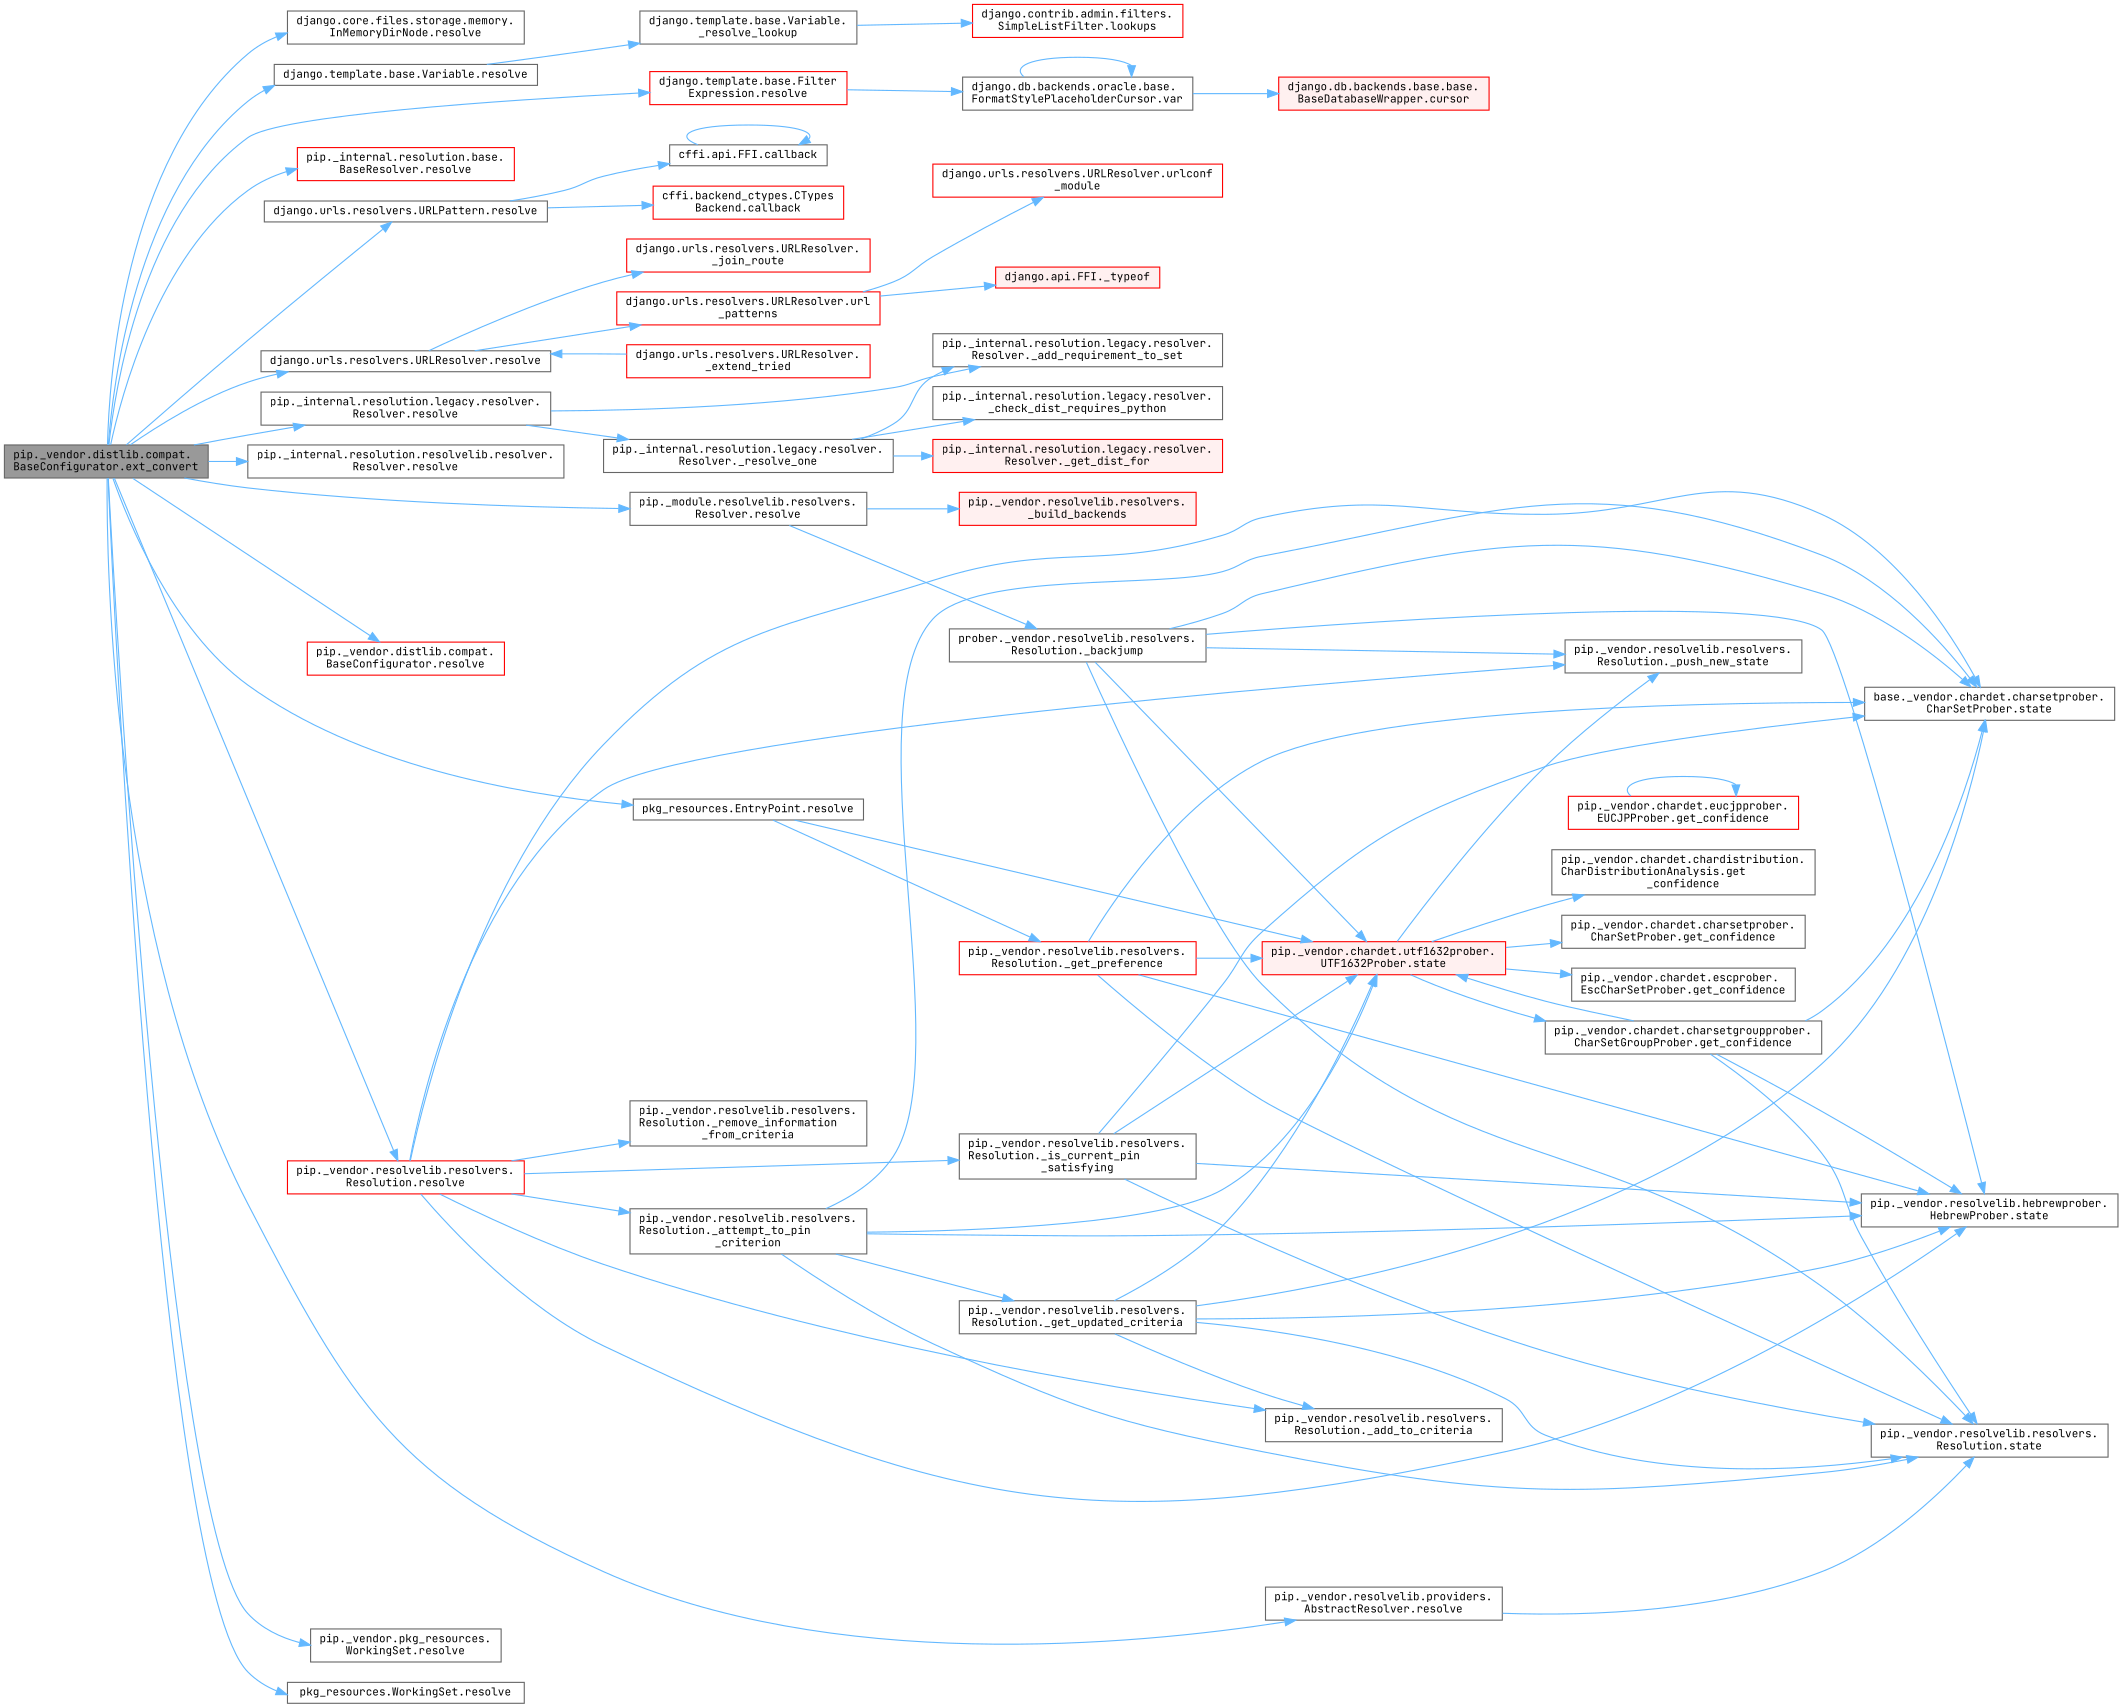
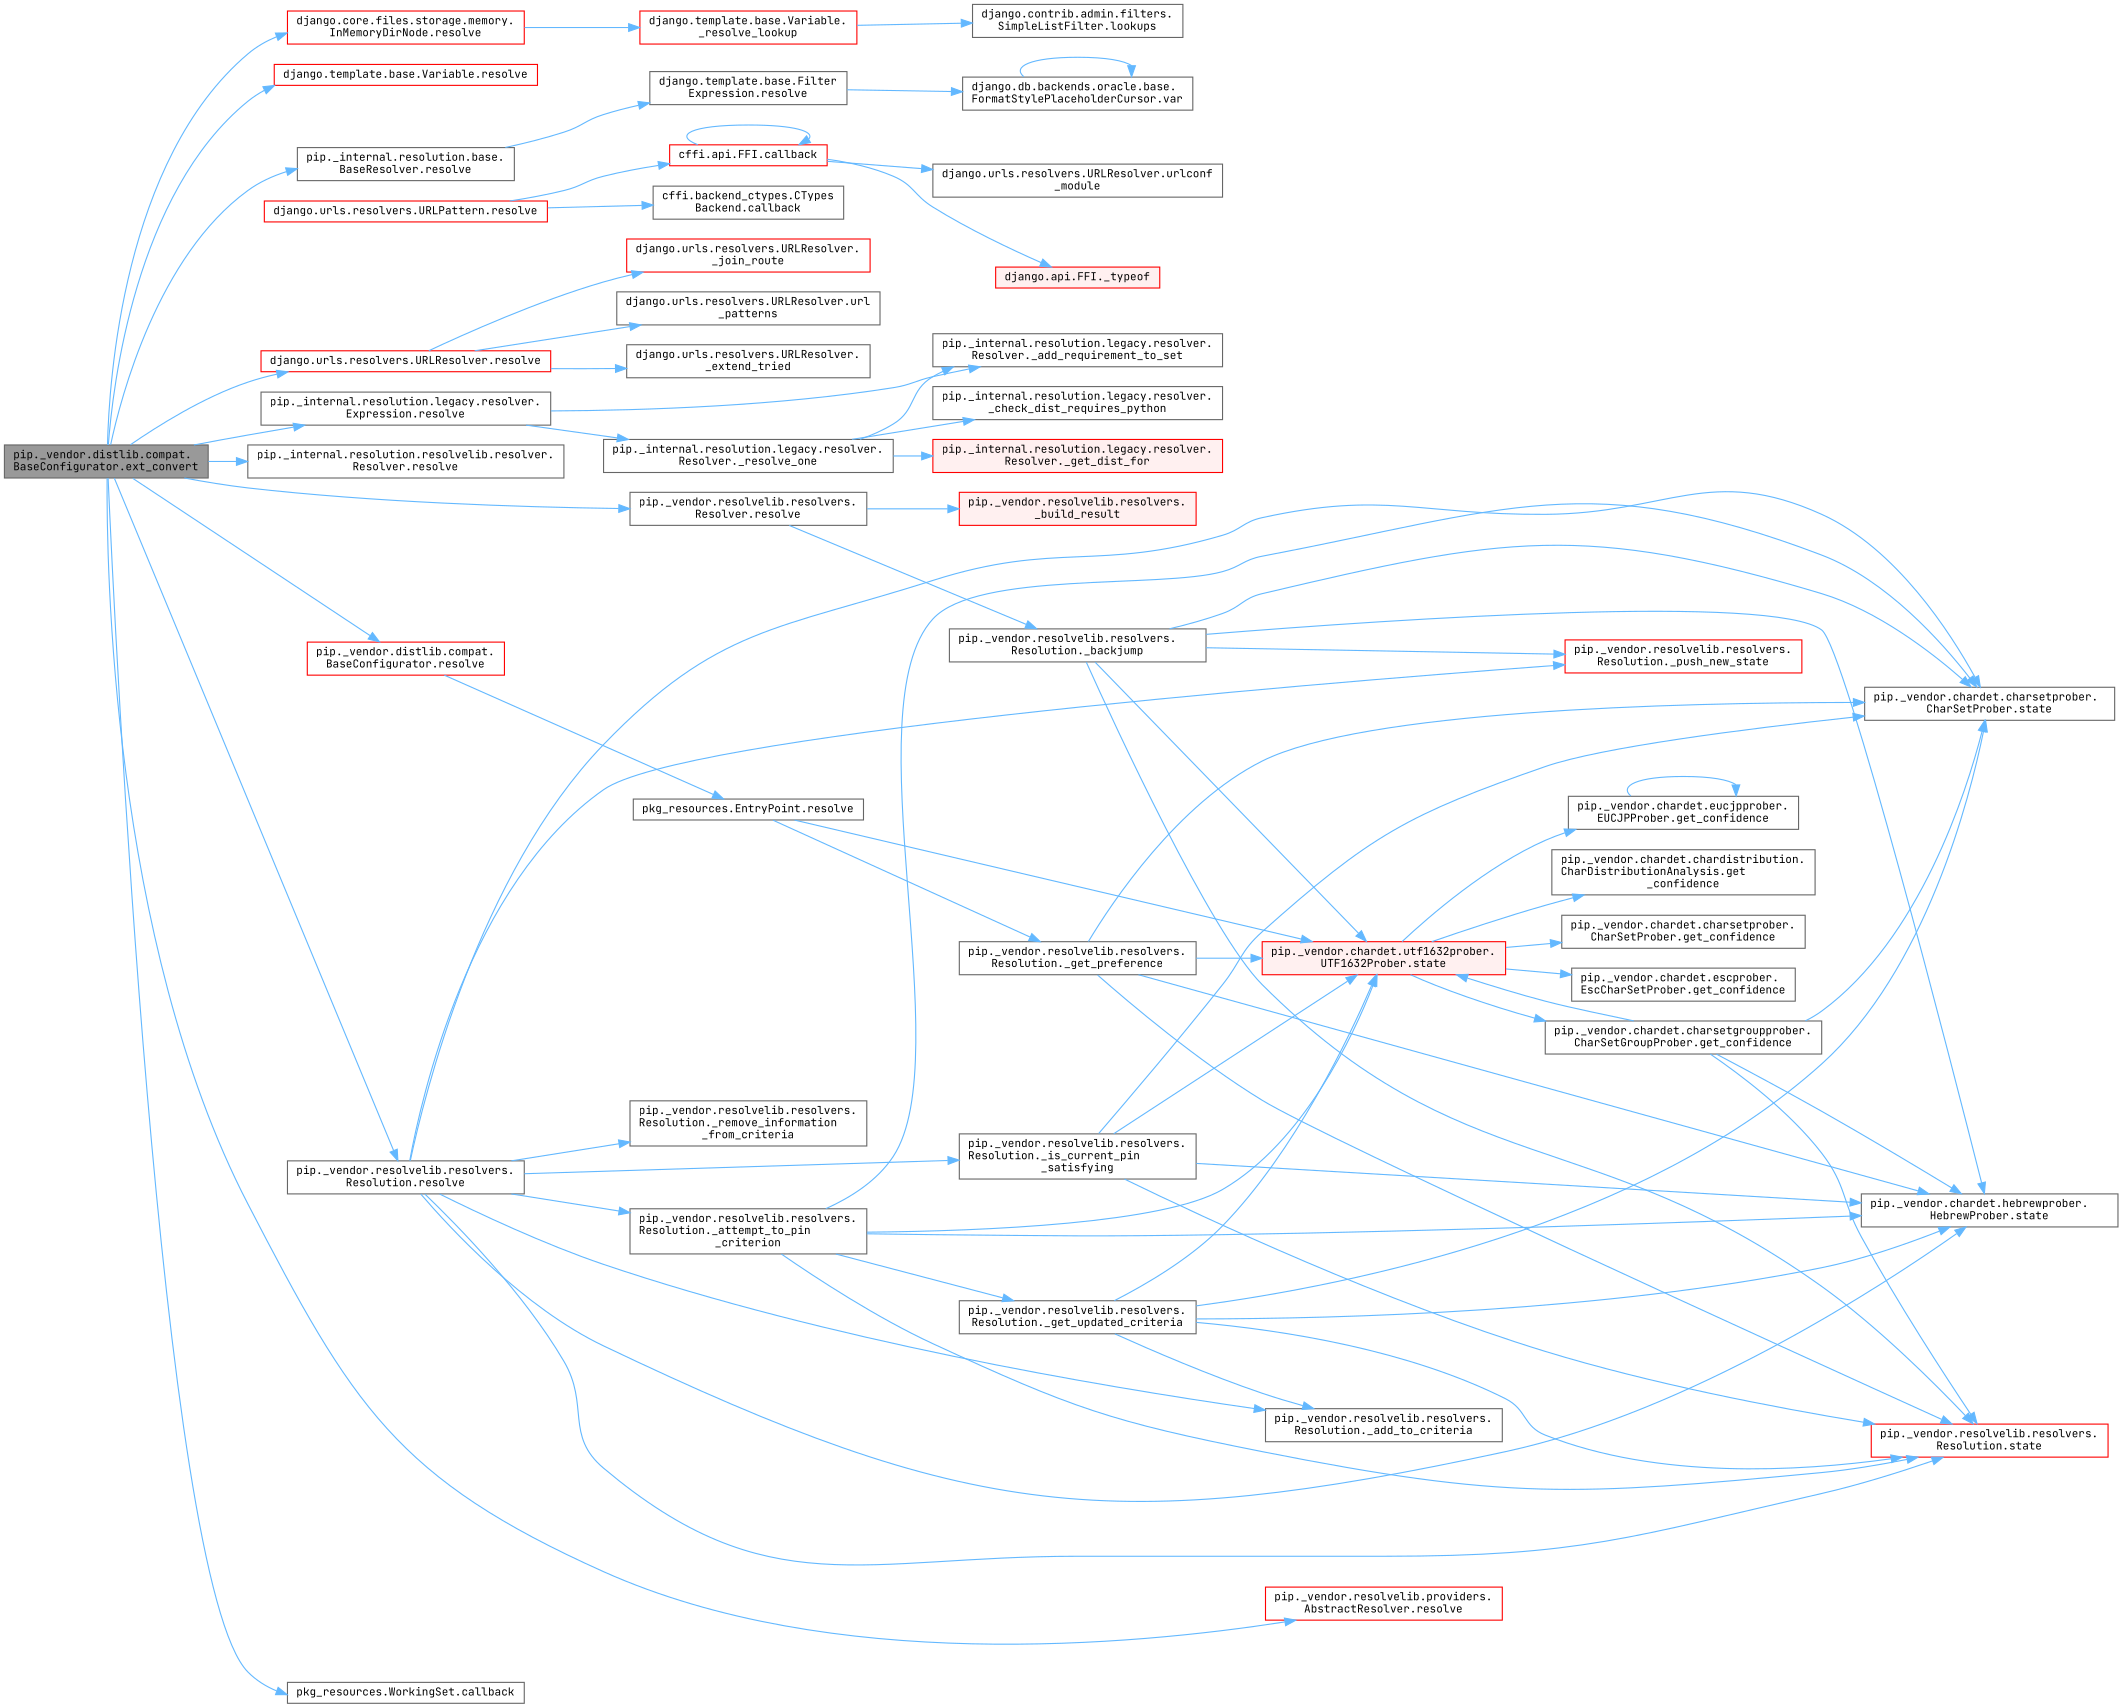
(1078, 21) -> (1078, 21)
(406, 28) -> (406, 28)
(748, 28) -> (748, 28)
(558, 55) -> (576, 28)
(406, 75) -> (406, 75)
(748, 88) -> (748, 88)
(1384, 94) -> none
(270, 129) -> (573, 129)
(748, 155) -> (748, 155)
(406, 164) -> (406, 164)
(1078, 181) -> (1078, 181)
(748, 203) -> (748, 203)
(406, 211) -> (406, 211)
(948, 248) -> (886, 166)
(932, 291) -> (934, 208)
(748, 308) -> (748, 308)
(253, 336) -> none
(594, 354) -> (583, 369)
(406, 361) -> (406, 361)
(748, 361) -> (748, 361)
(406, 409) -> (406, 409)
(748, 509) -> (748, 509)
(1078, 509) -> (1078, 509)
(1078, 645) -> (1078, 645)
(1683, 656) -> (1683, 656)
(1990, 704) -> (1990, 704)
(311, 723) -> (579, 735)
(1513, 800) -> (1478, 879)
(1683, 813) -> (1683, 813)
(1078, 958) -> (1078, 958)
(406, 1177) -> (406, 1177)
(1990, 1210) -> (1990, 1210)
(1990, 1441) -> (1990, 1441)
(1753, 1592) -> (1094, 1556)
(1384, 1604) -> (1384, 1604)
(406, 1645) -> none
(406, 1693) -> (406, 1693)
